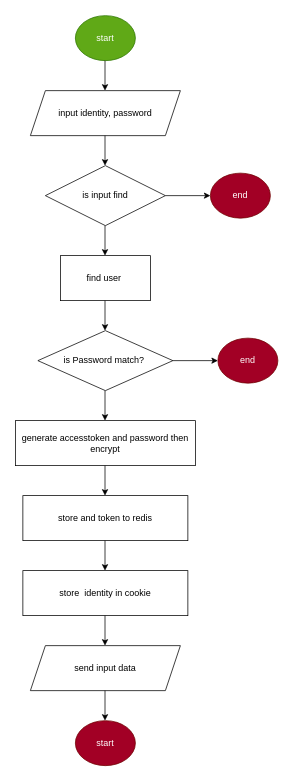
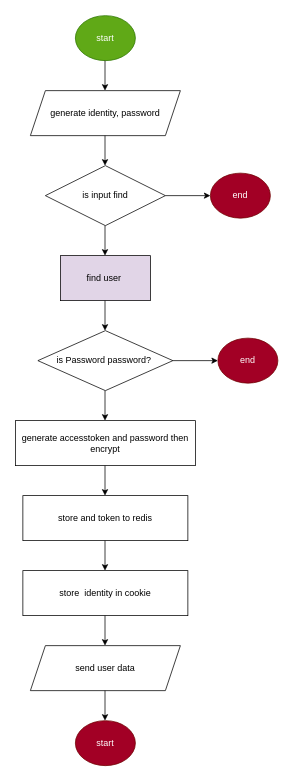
(105, 113) -> (105, 113)
(105, 278) -> (105, 278)
(105, 360) -> (105, 360)
(105, 668) -> (105, 668)
